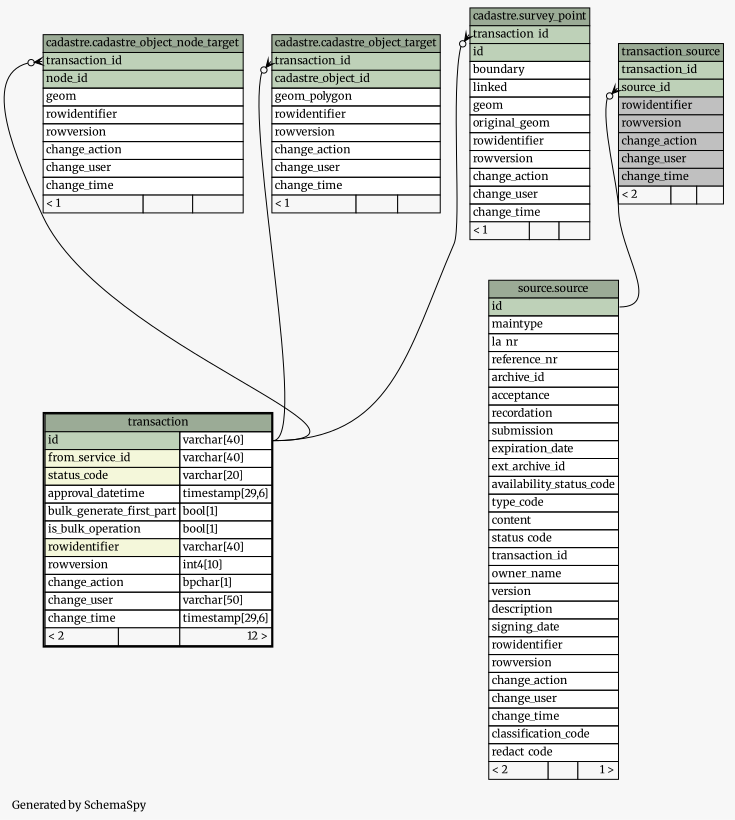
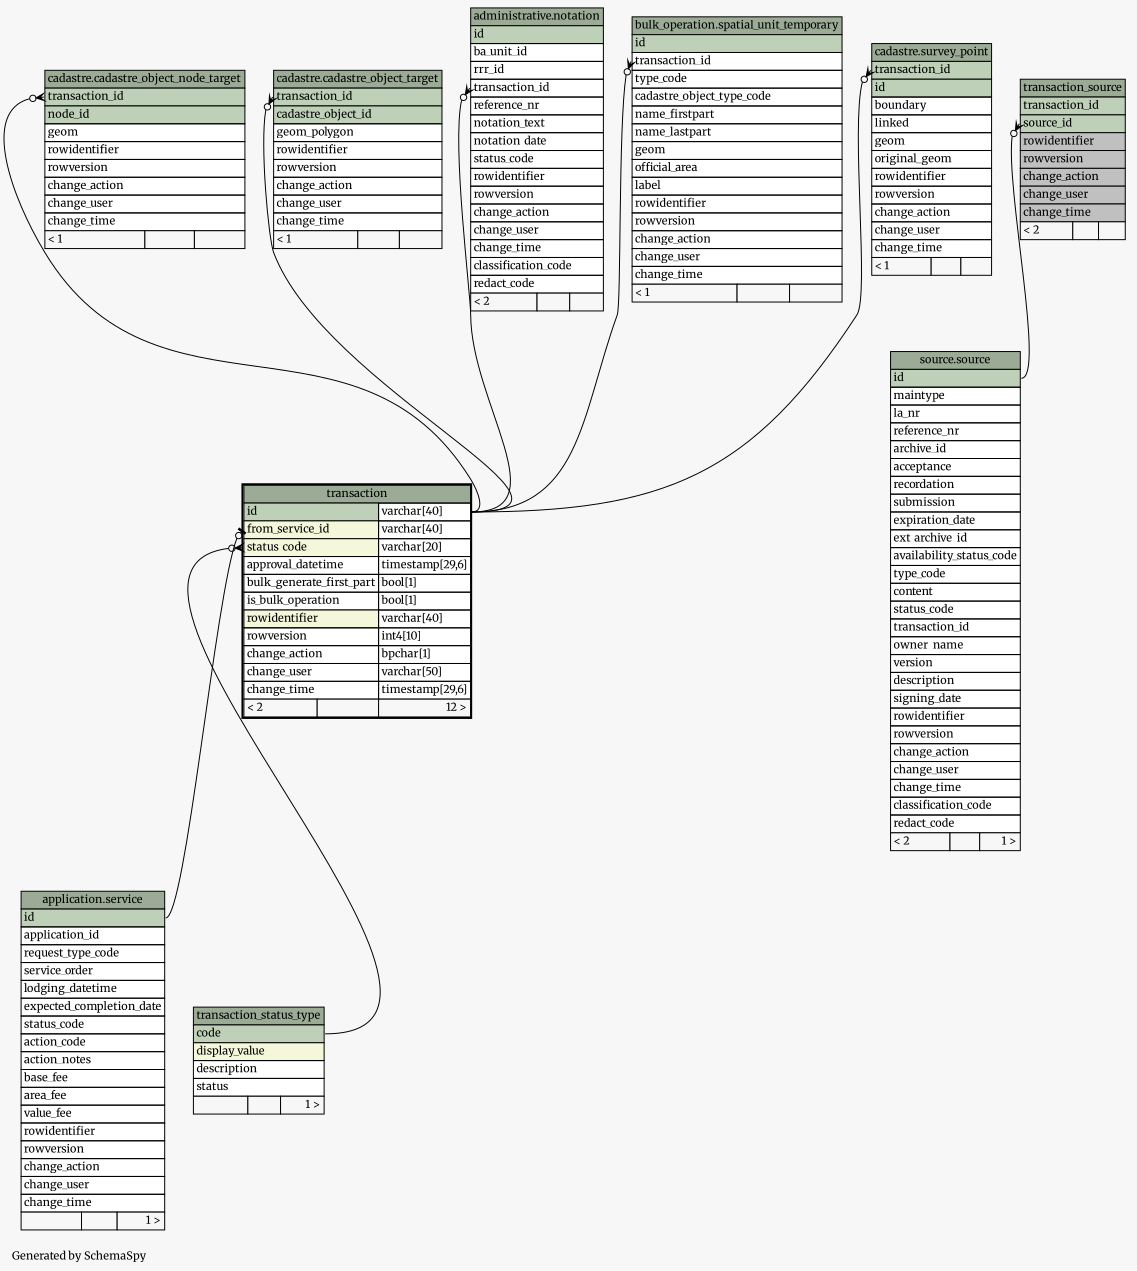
none -> (537, 159)
none -> (737, 159)
none -> (92, 1061)
none -> (259, 1061)
